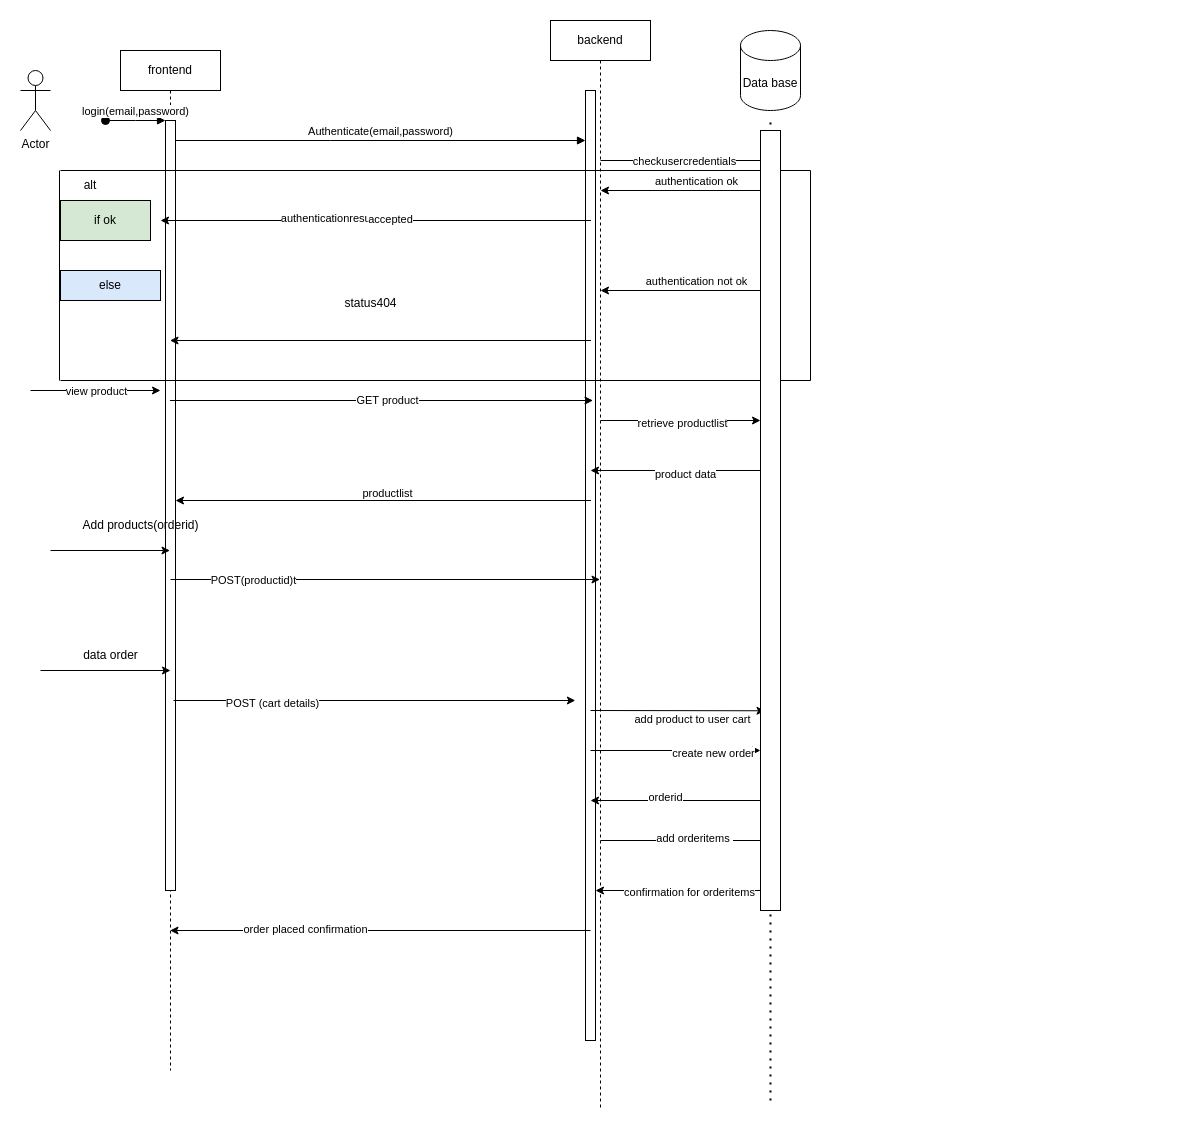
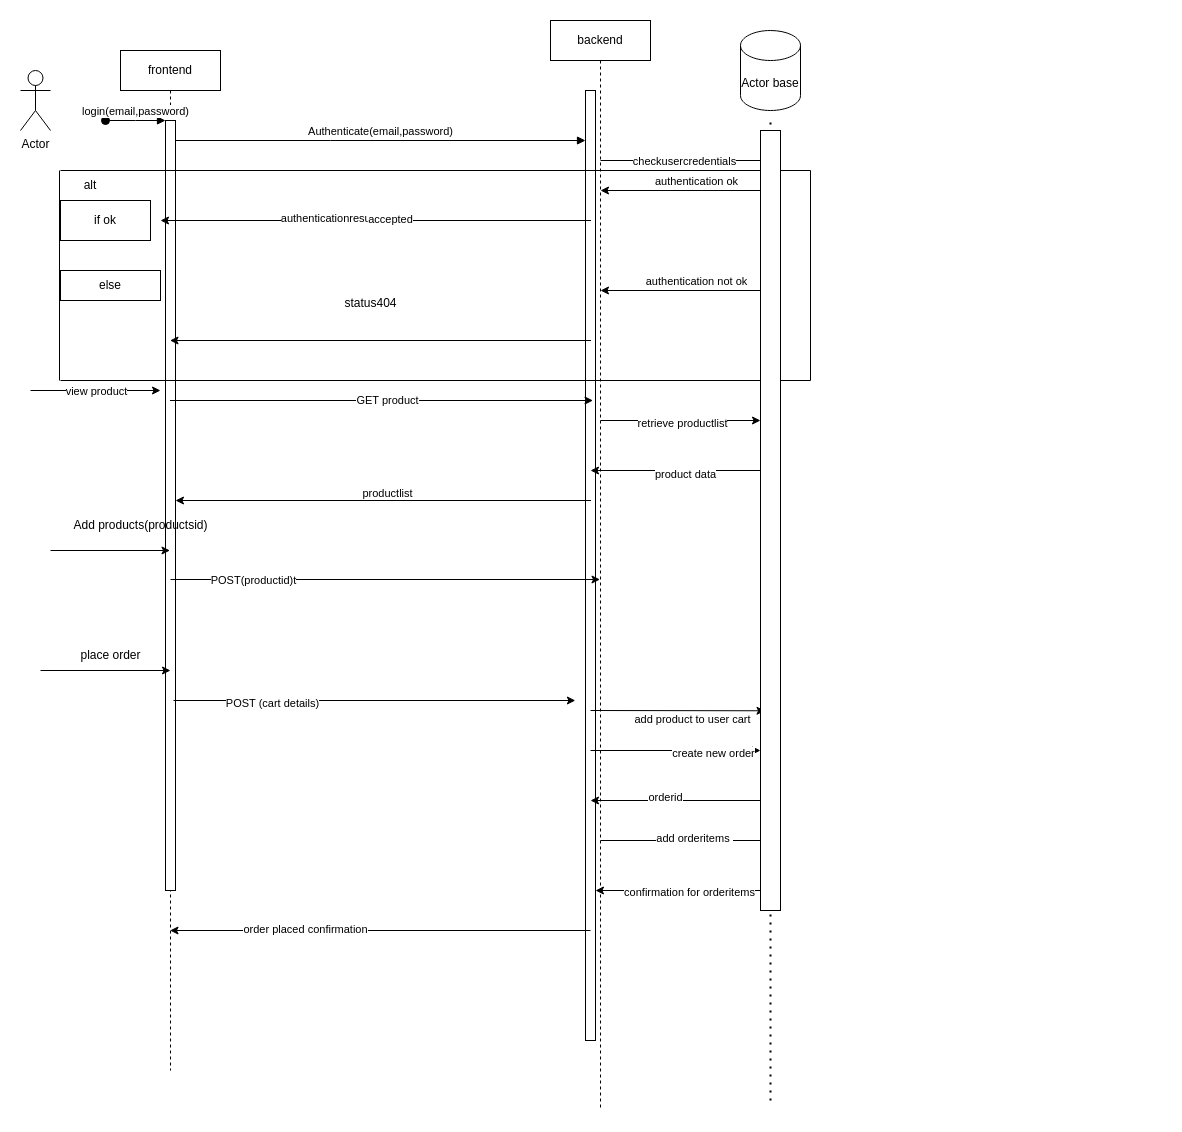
(771, 84) -> (771, 84)
(106, 221) -> (106, 221)
(111, 286) -> (111, 286)
(141, 526) -> (141, 526)
(111, 656) -> (111, 656)
